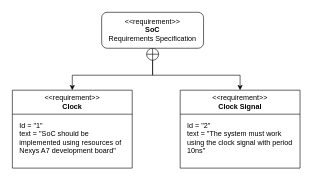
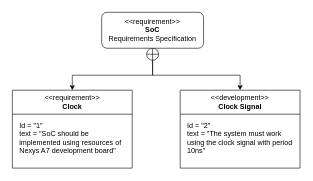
(240, 102) -> (240, 102)
